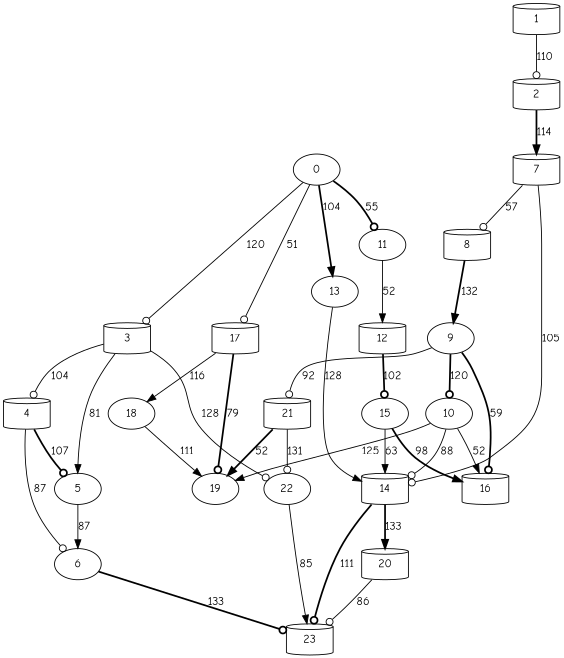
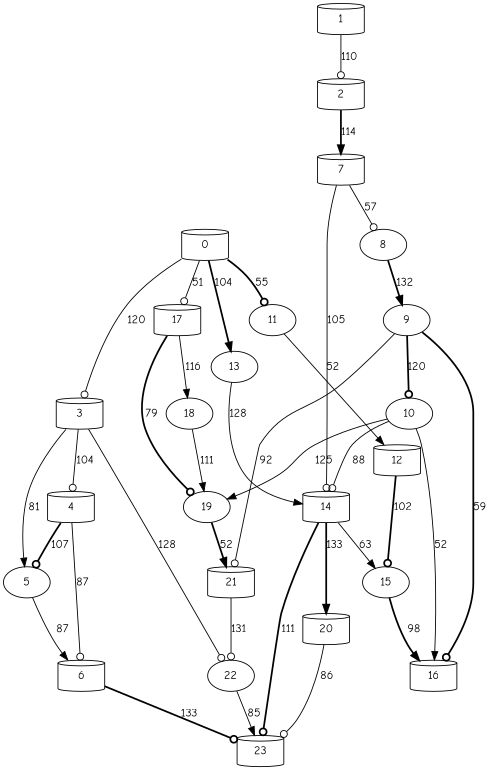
(317, 170) -> (205, 245)
(467, 245) -> (383, 245)
(385, 447) -> (354, 542)
(253, 449) -> (217, 540)
(78, 564) -> (81, 676)
